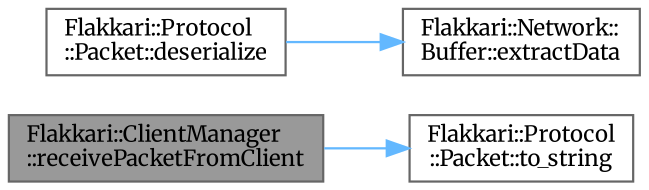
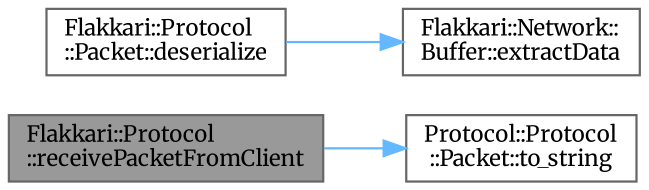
(166, 148) -> (166, 148)
(521, 148) -> (521, 148)
